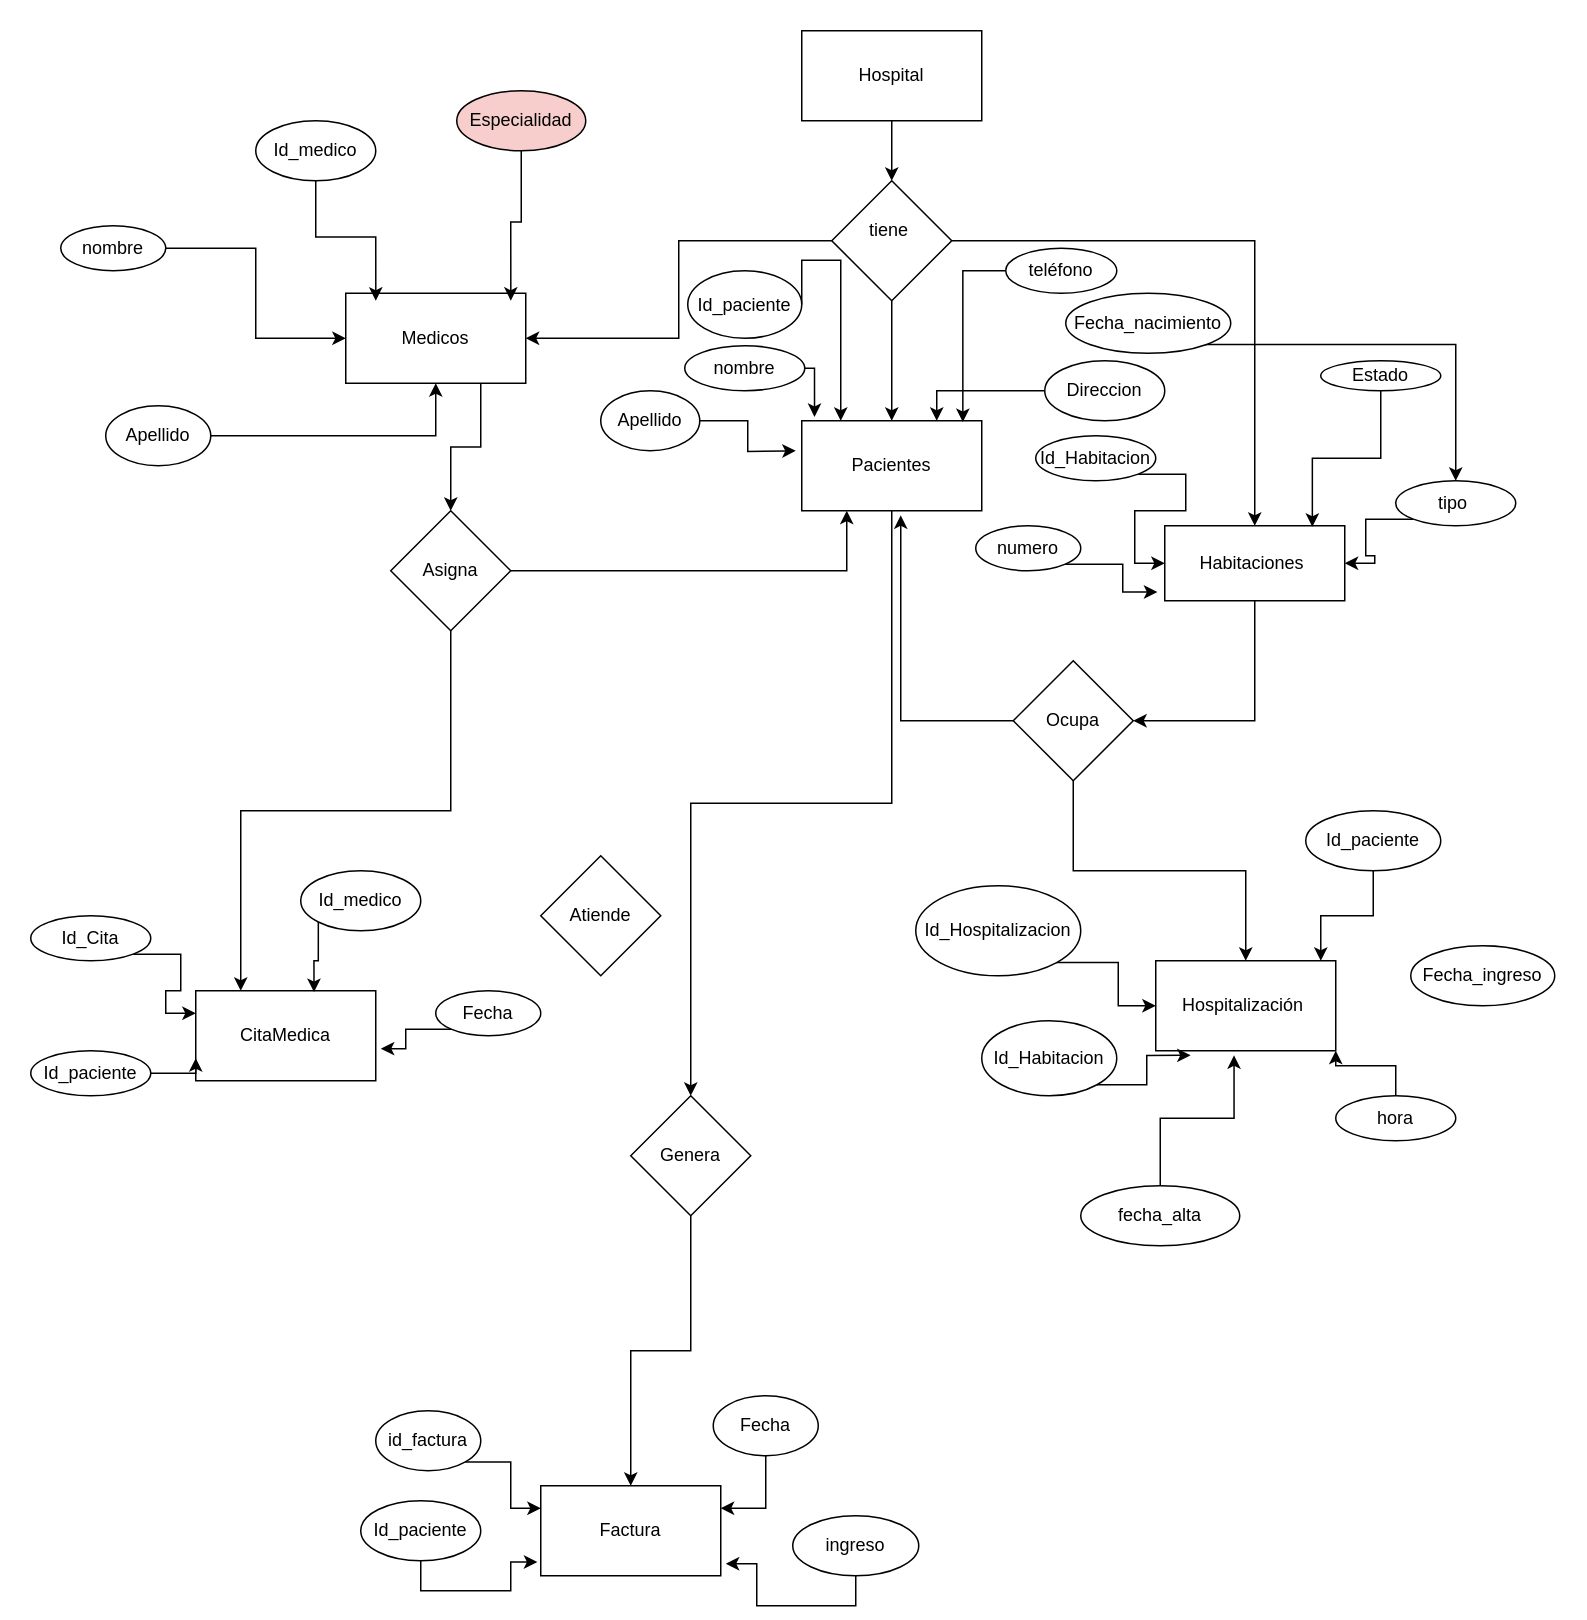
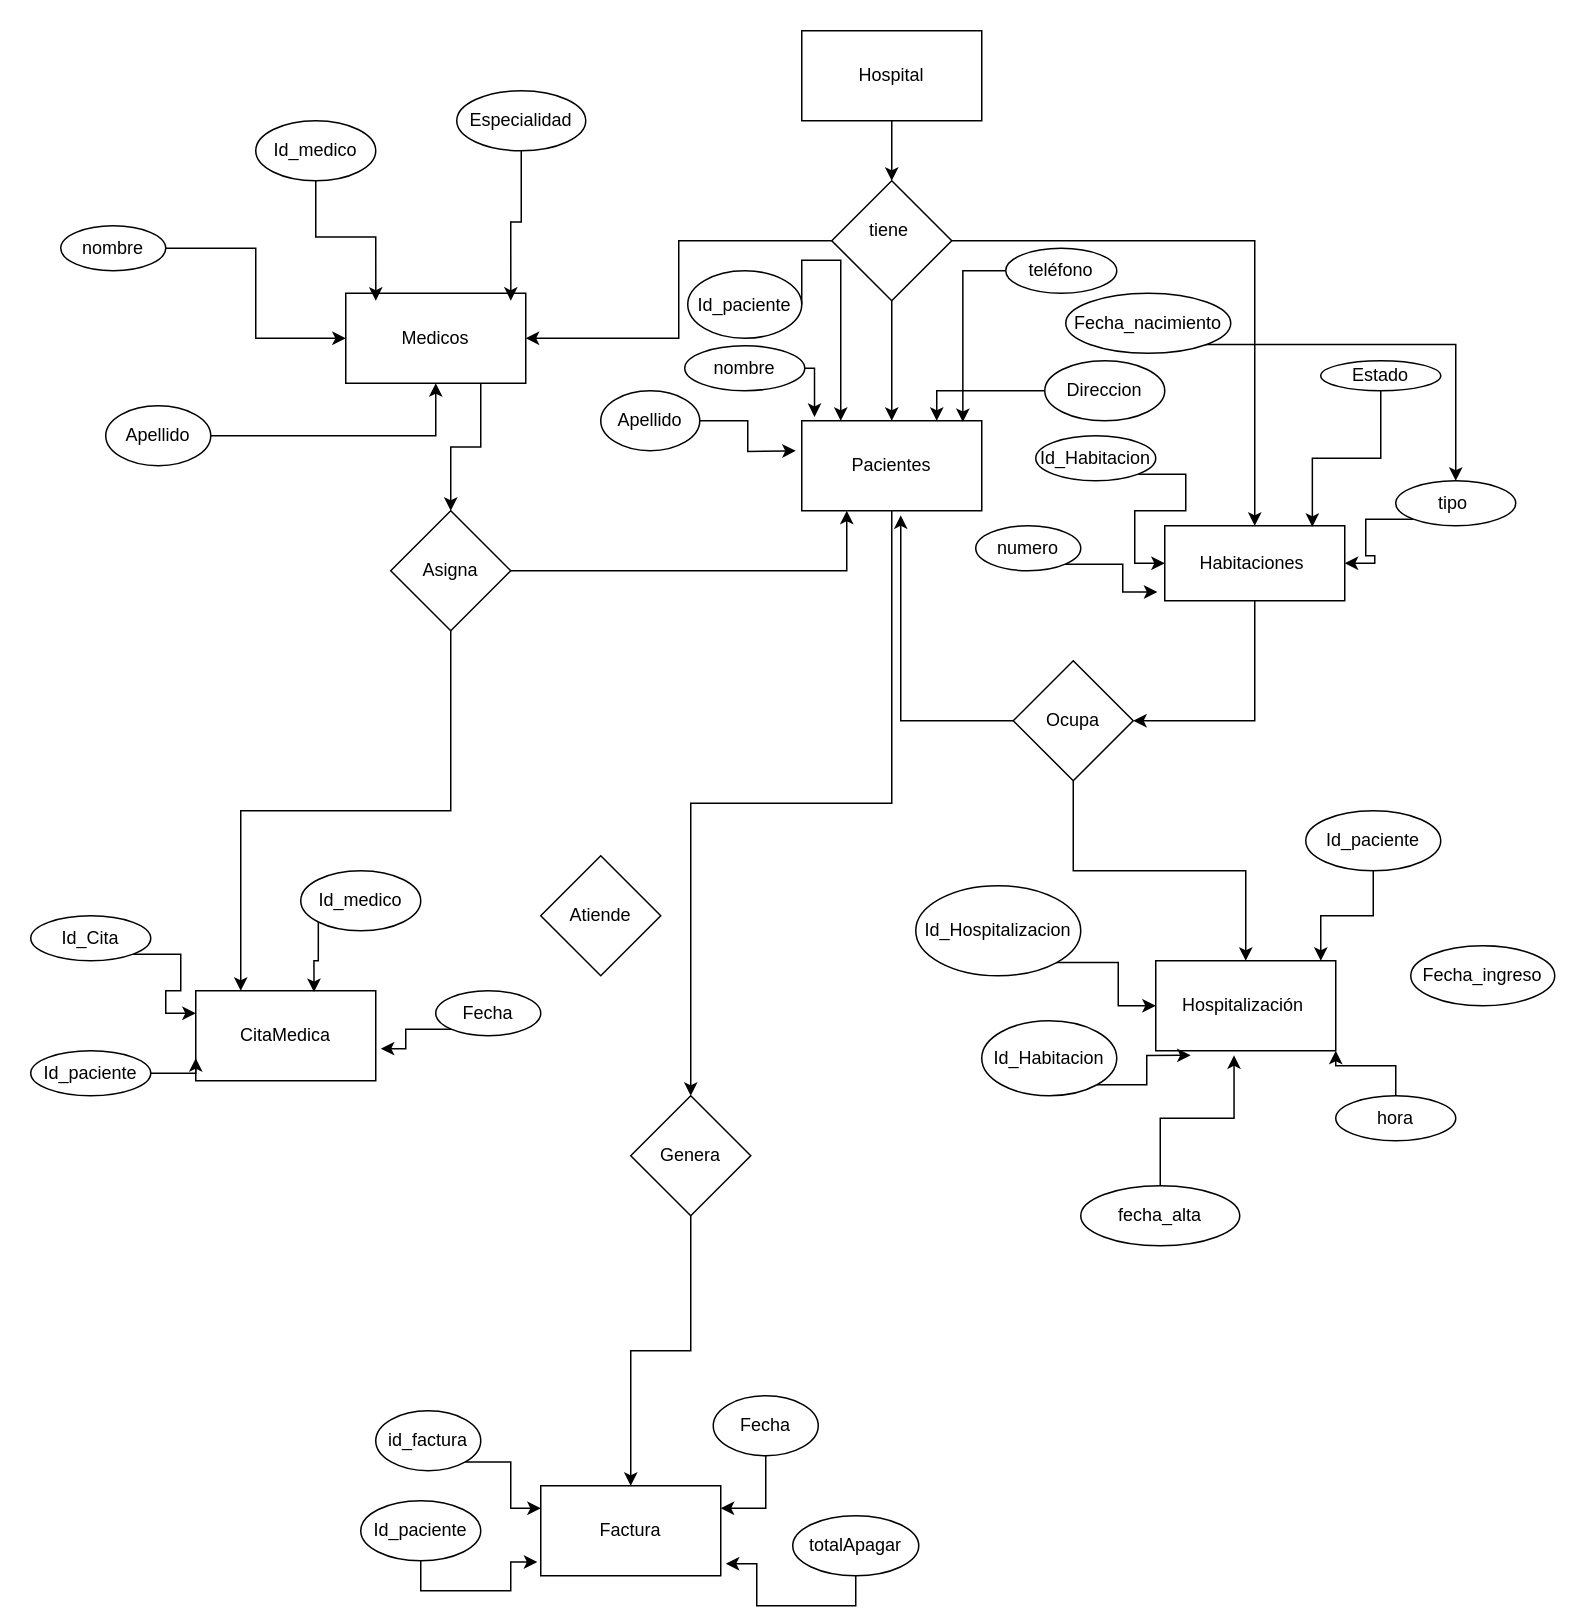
(521, 121) -> (521, 121)
(856, 1546) -> (856, 1546)
